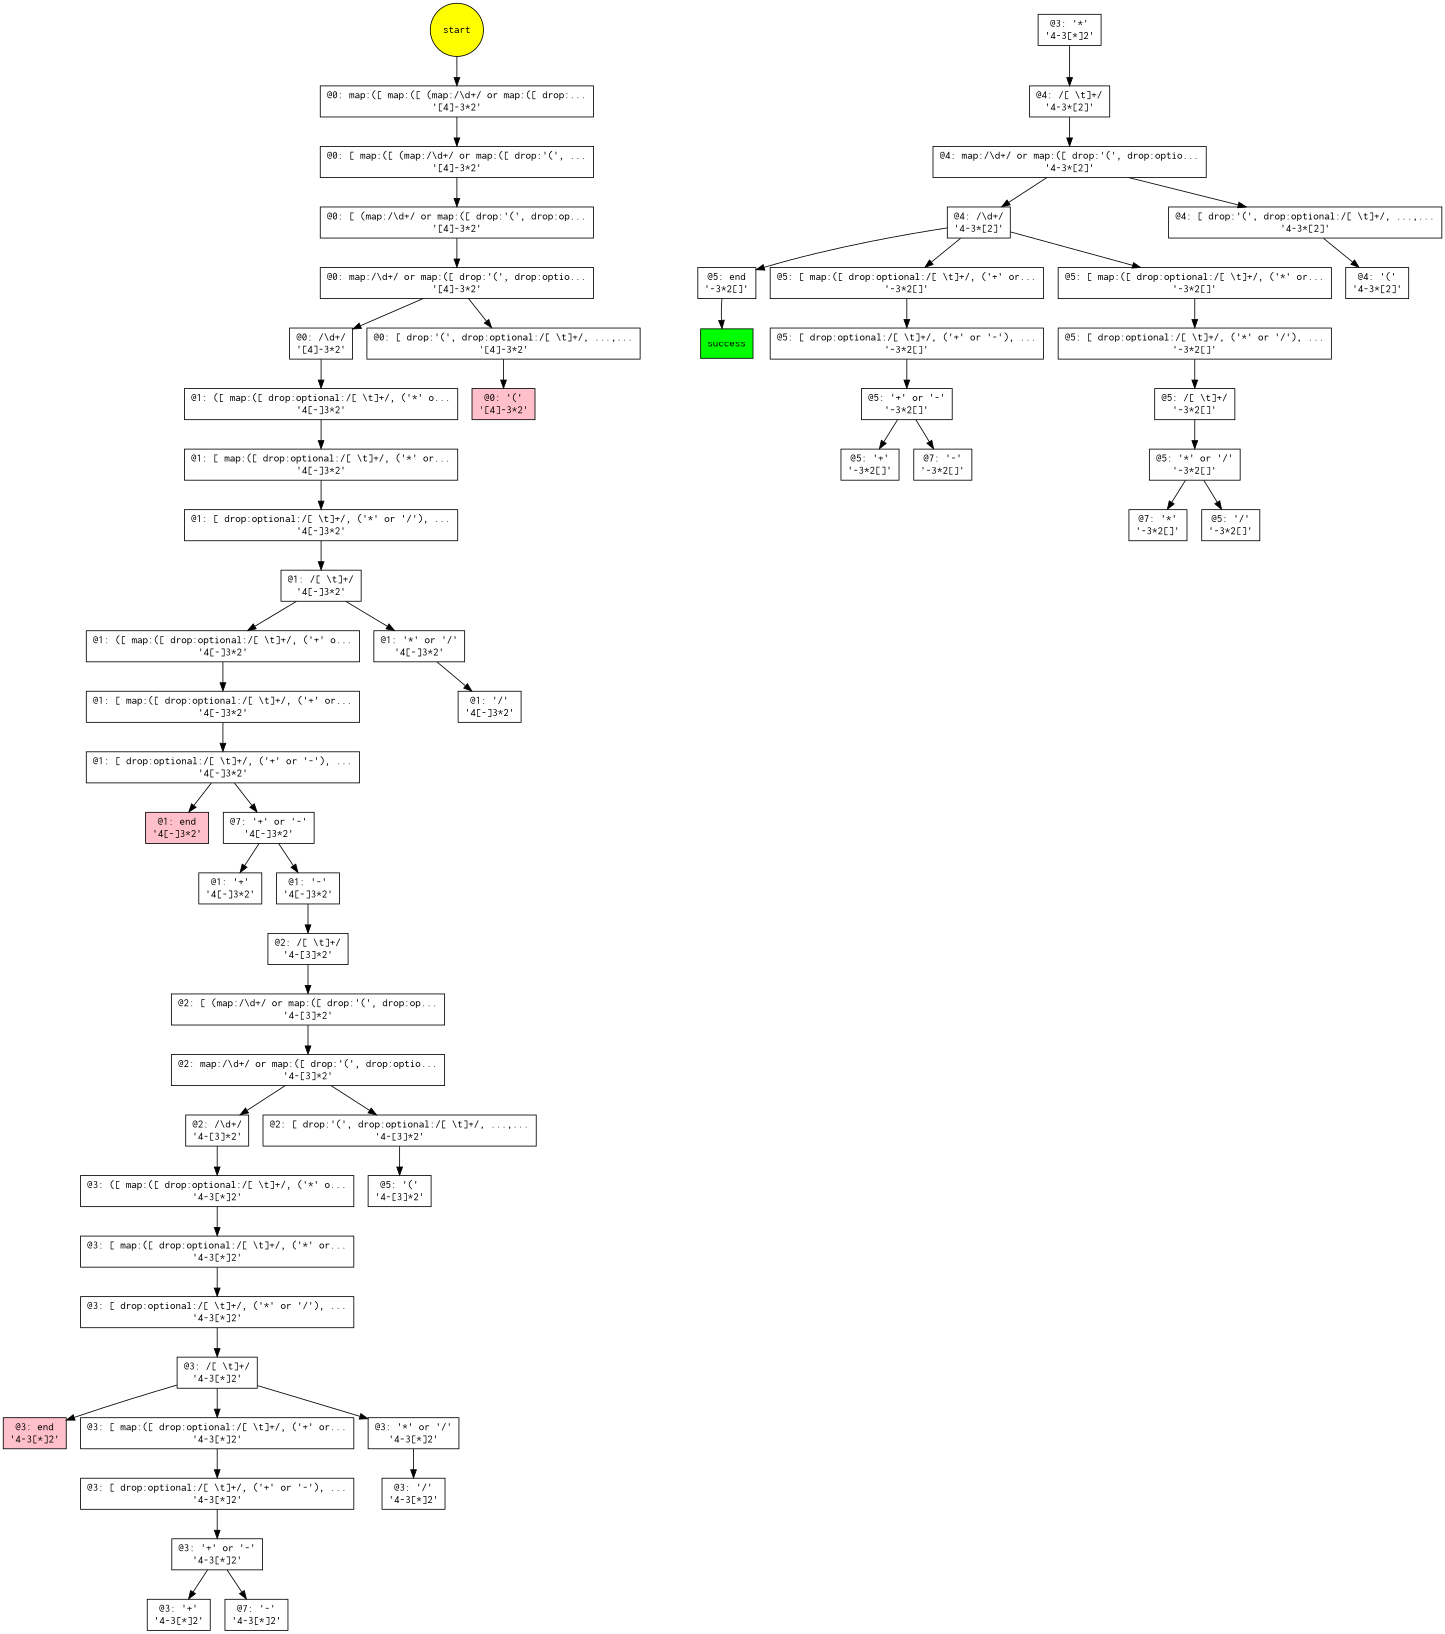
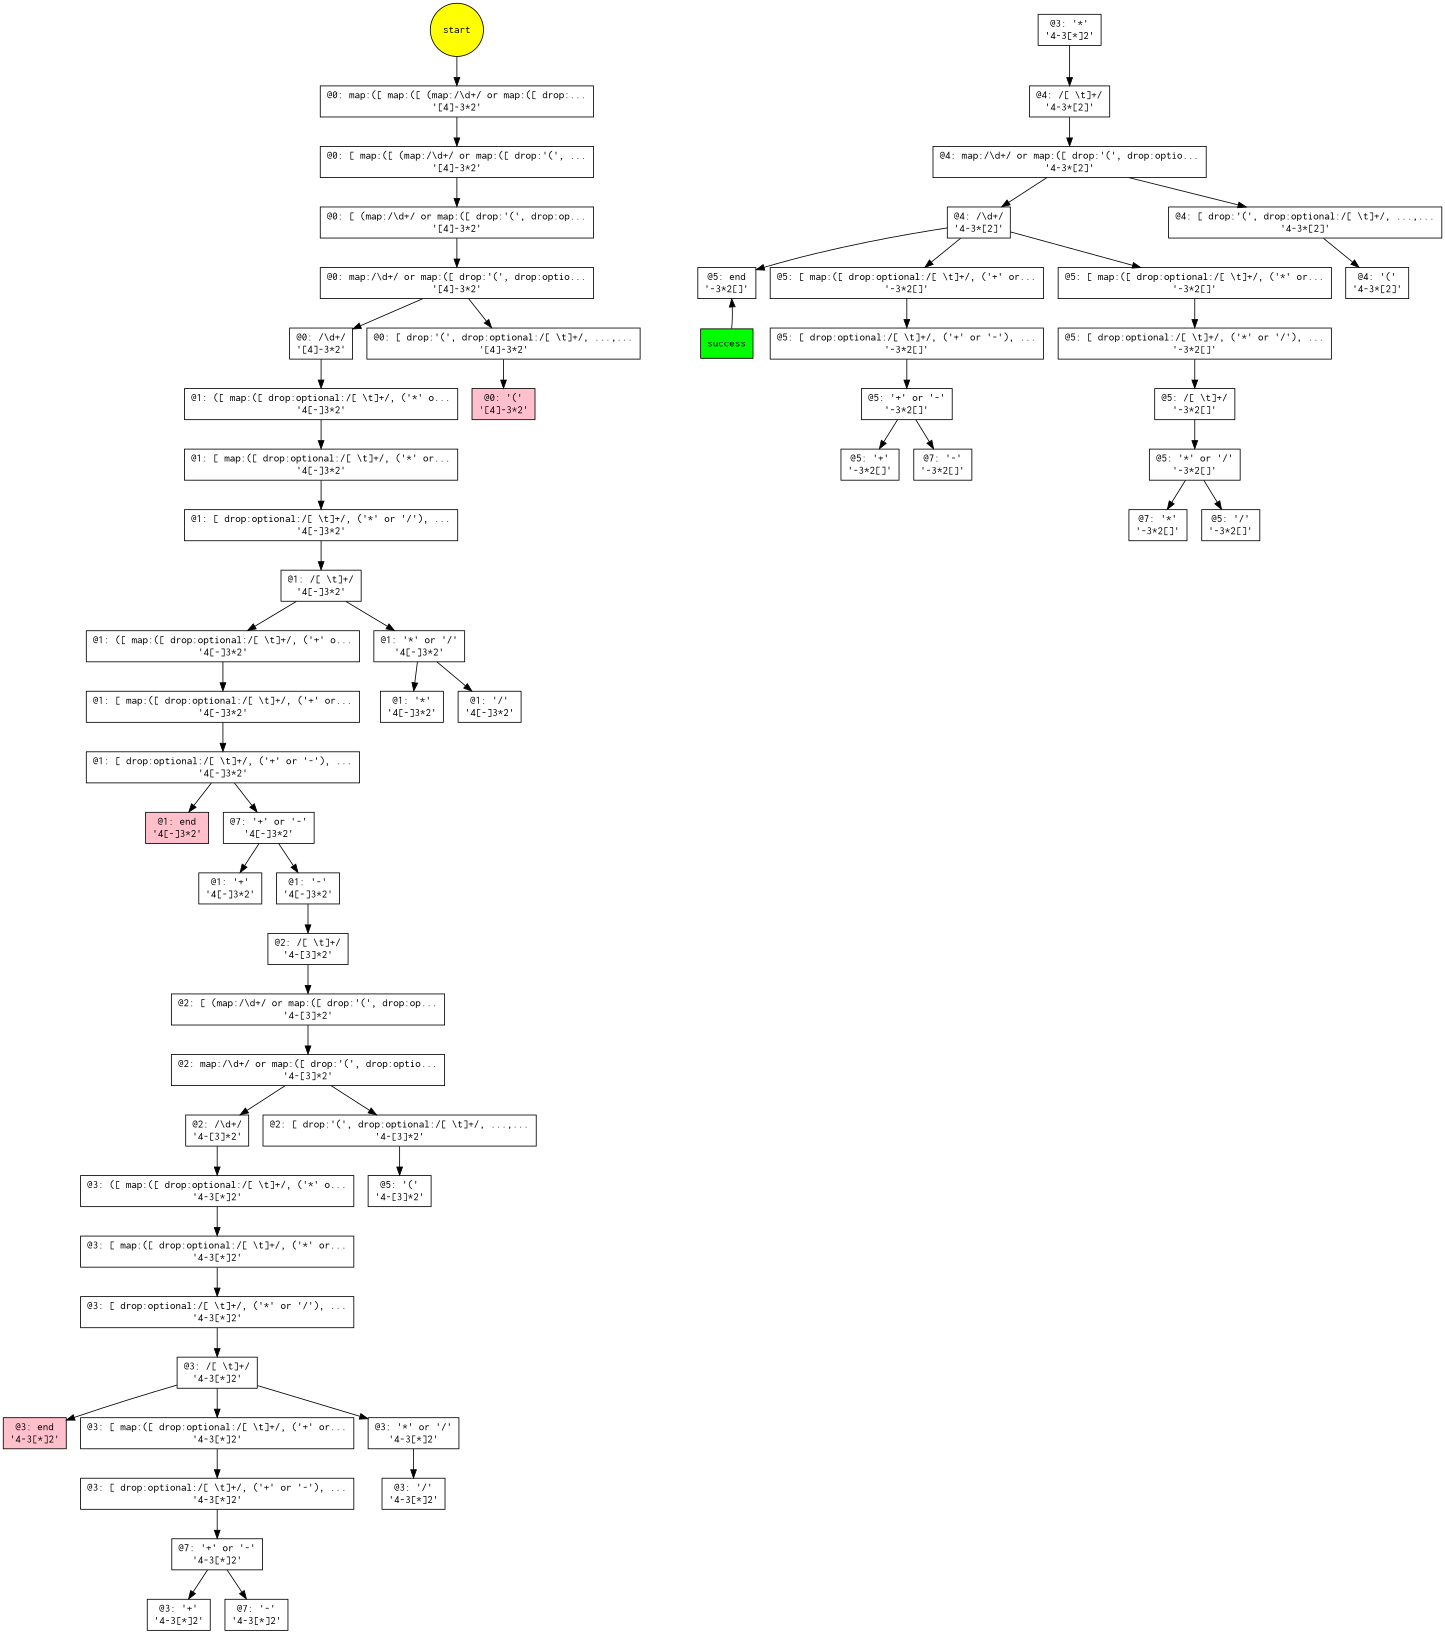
(721, 309) -> (732, 318)
none -> (412, 707)
(217, 1554) -> (217, 1554)
